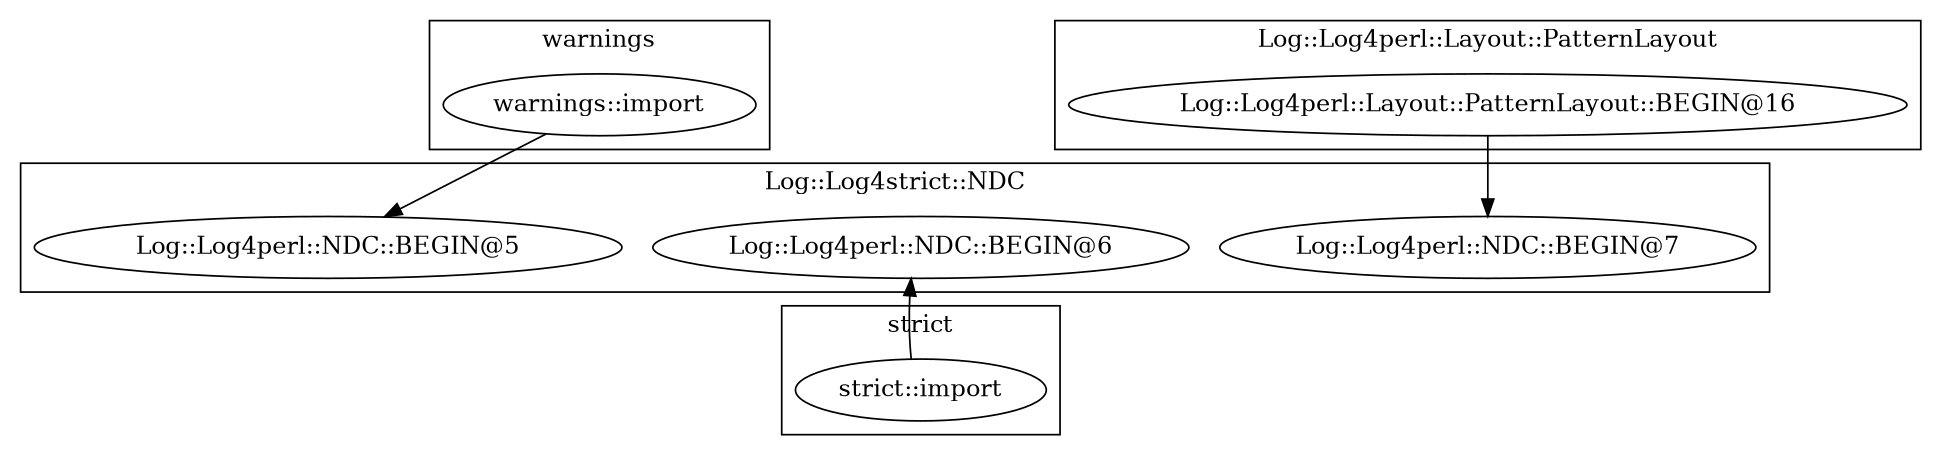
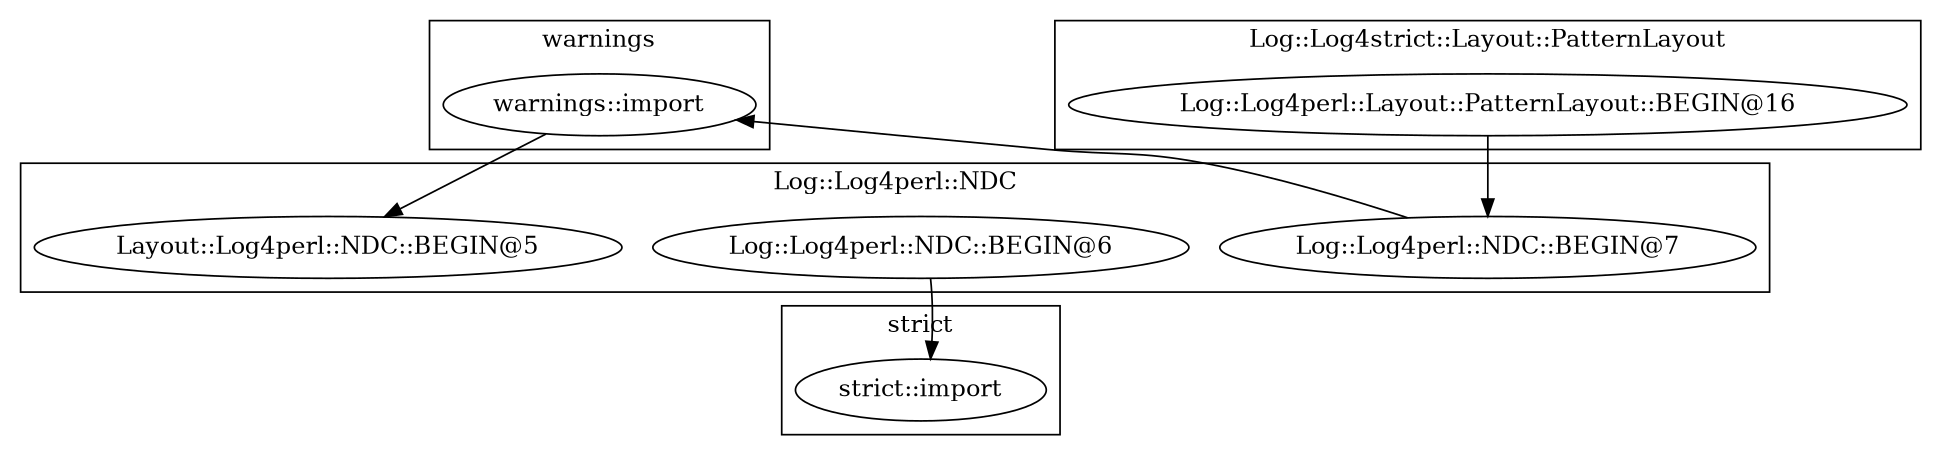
(1488, 40) -> (1488, 40)
none -> (1035, 148)
(895, 183) -> (895, 183)
(328, 247) -> (328, 247)
(909, 327) -> (932, 316)
